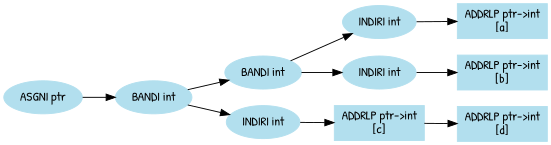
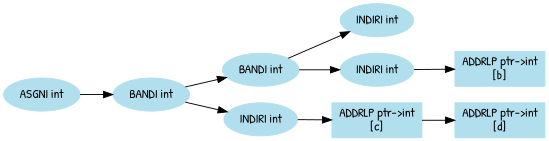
(502, 21) -> none
(43, 97) -> (42, 95)
